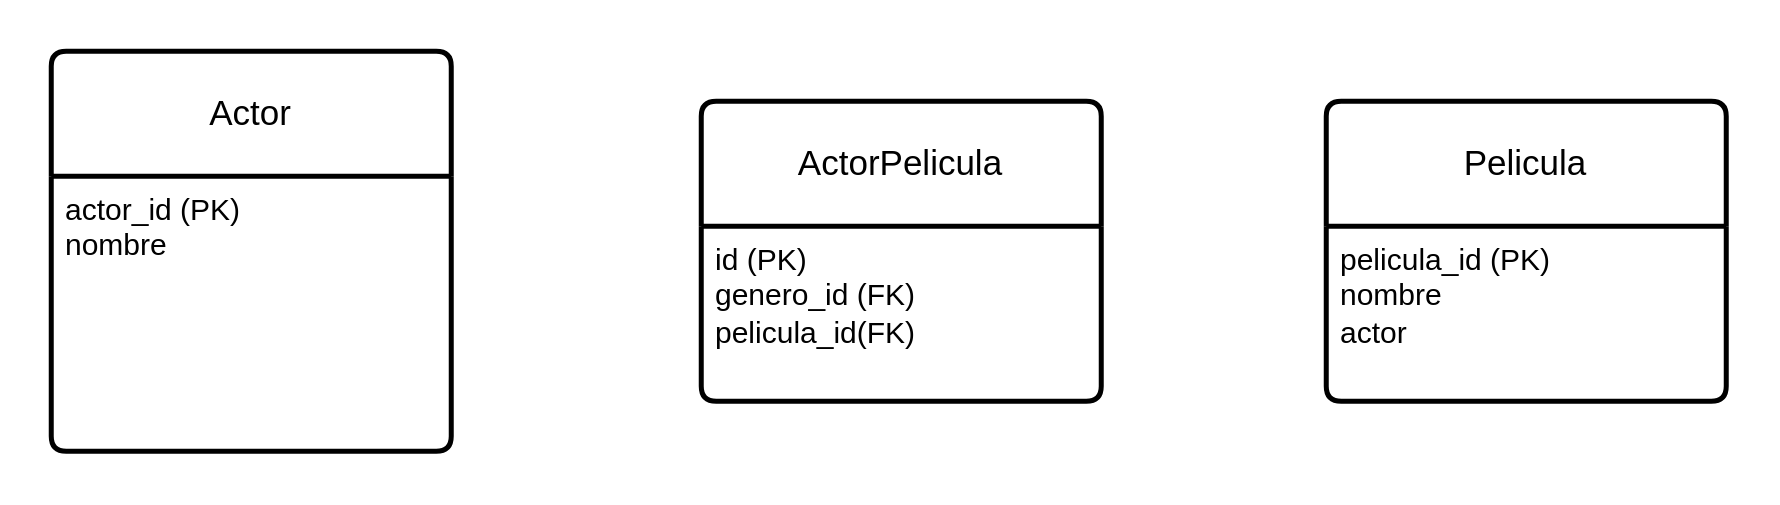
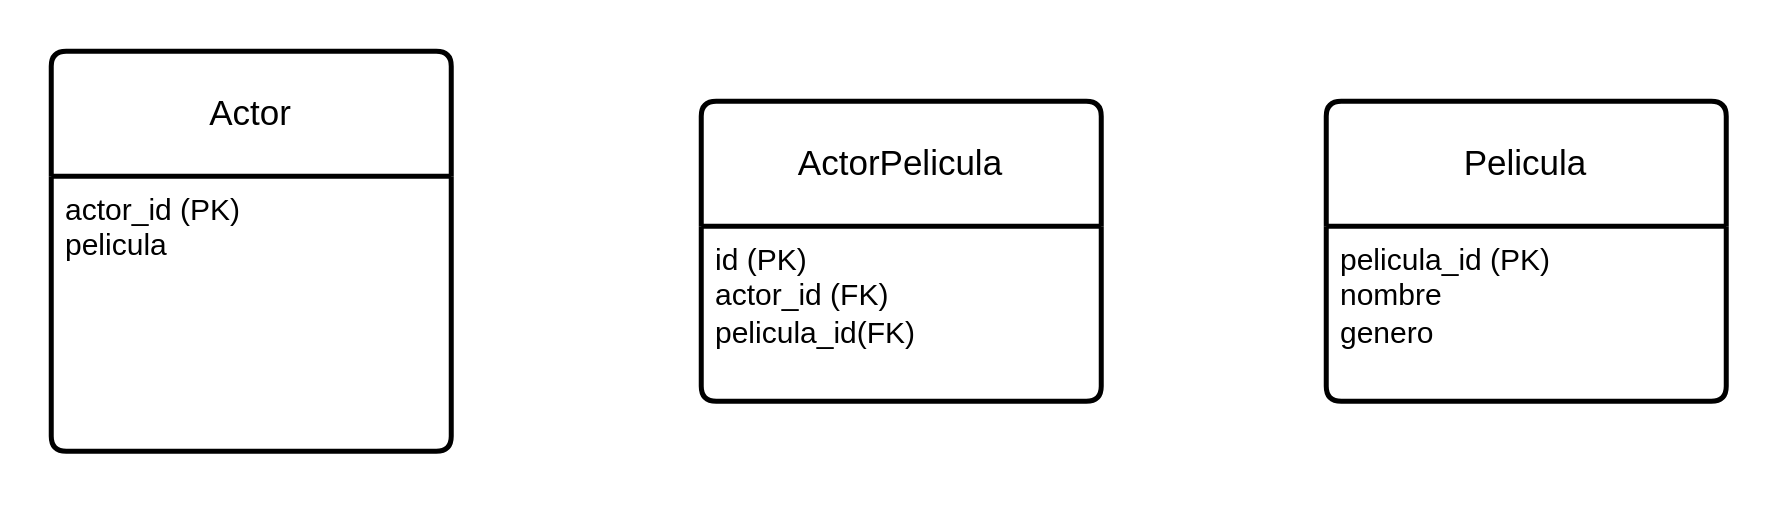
(168, 230) -> (168, 230)
(827, 298) -> (827, 298)
(1456, 298) -> (1456, 298)
